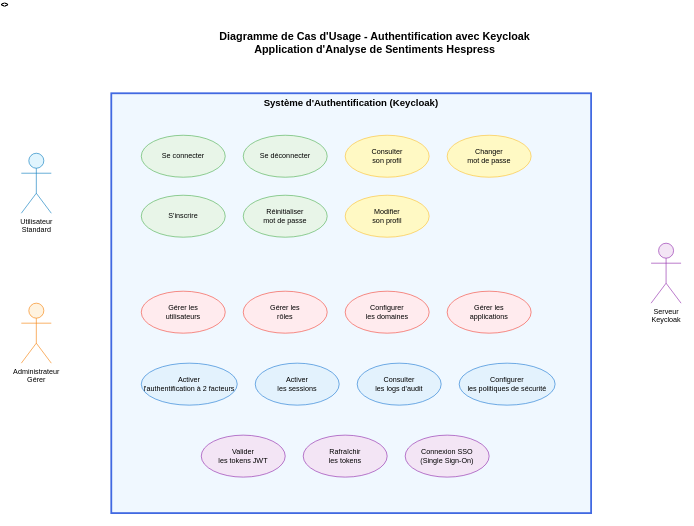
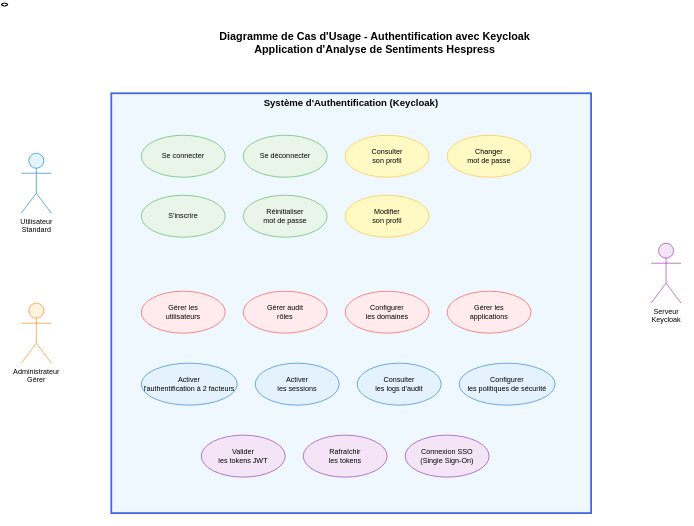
(285, 312) -> (285, 312)
